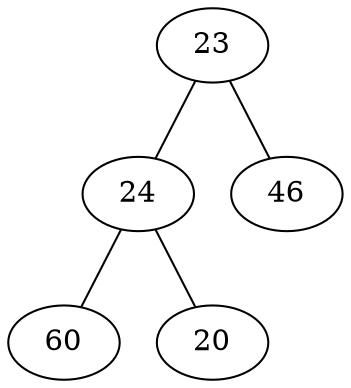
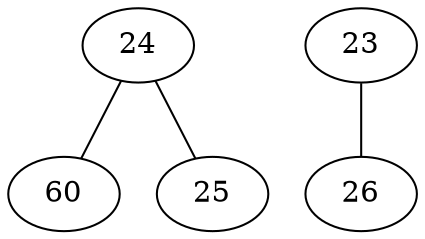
(175, 120) -> none
(287, 194) -> (361, 194)
(213, 343) -> (213, 194)
